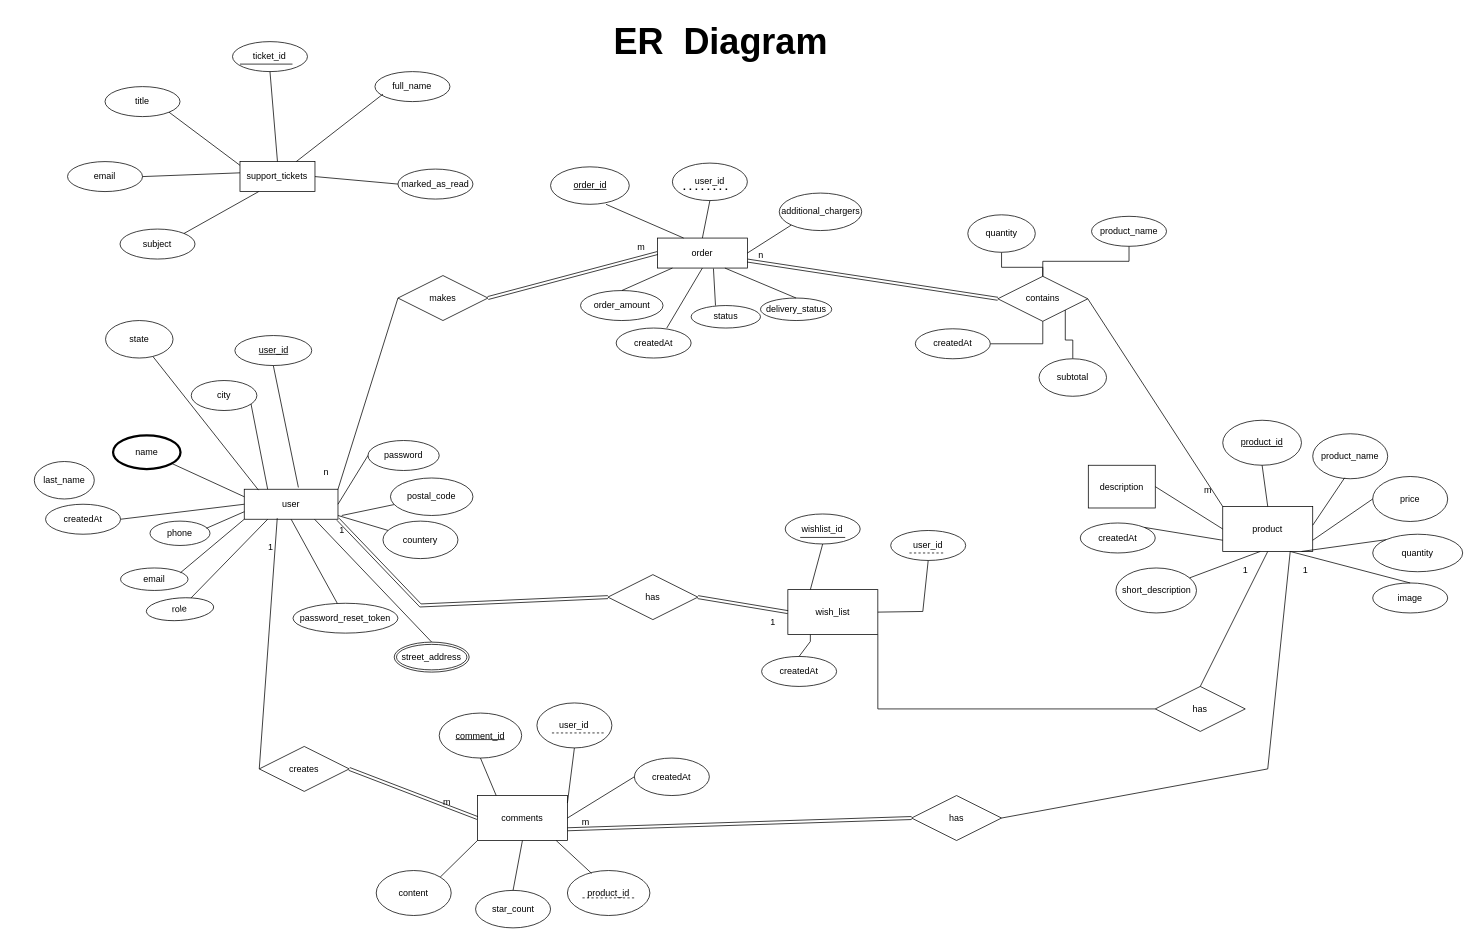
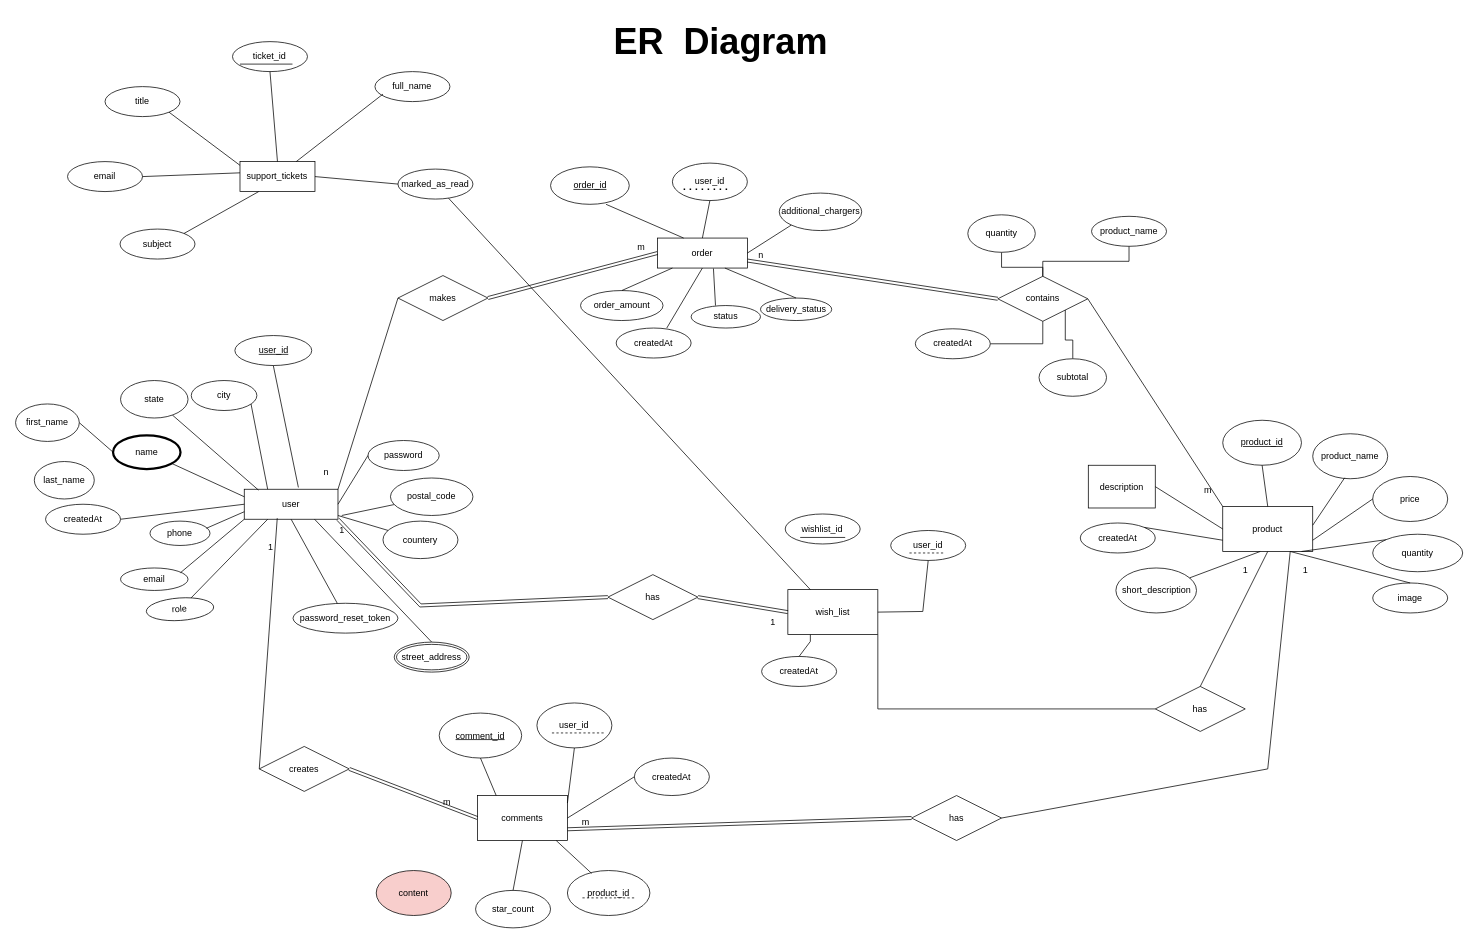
(139, 339) -> (154, 399)
none -> (47, 423)
none -> (96, 438)
(816, 567) -> (630, 394)
(459, 859) -> none
(414, 893) -> (414, 893)
